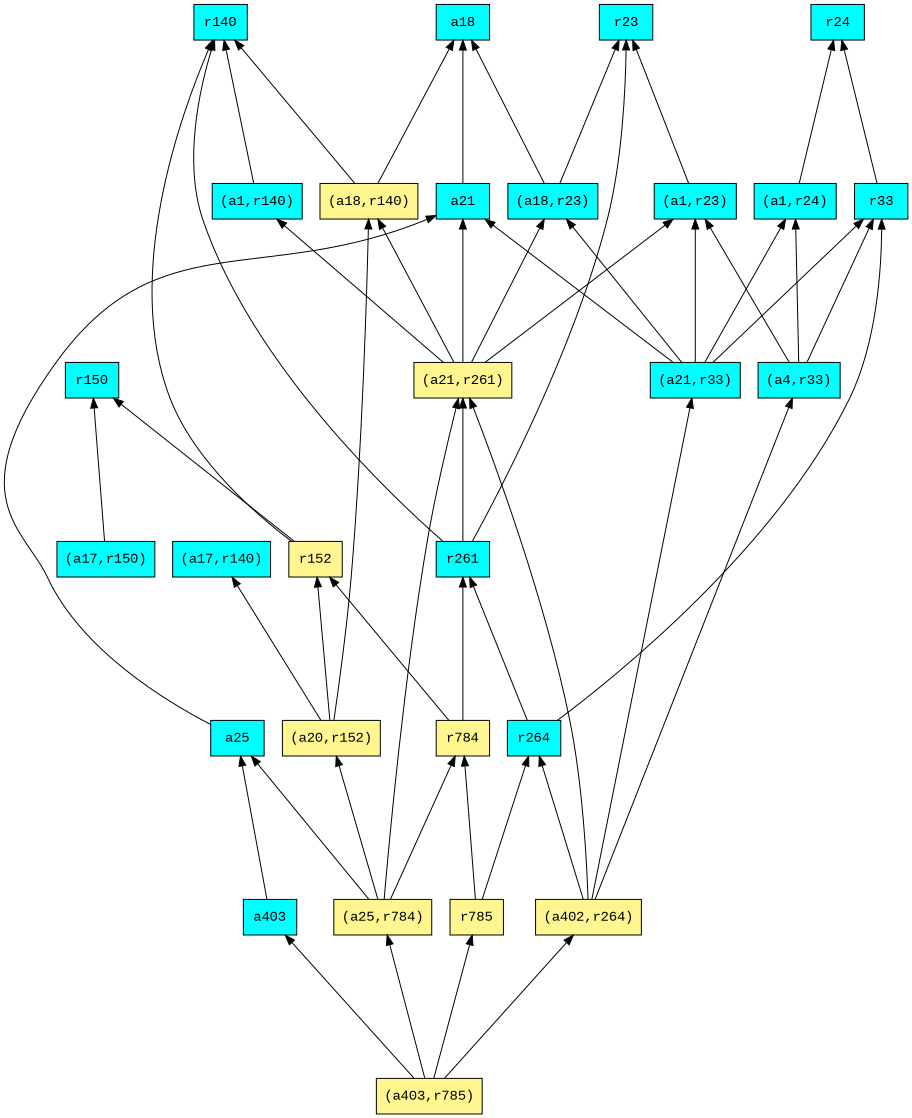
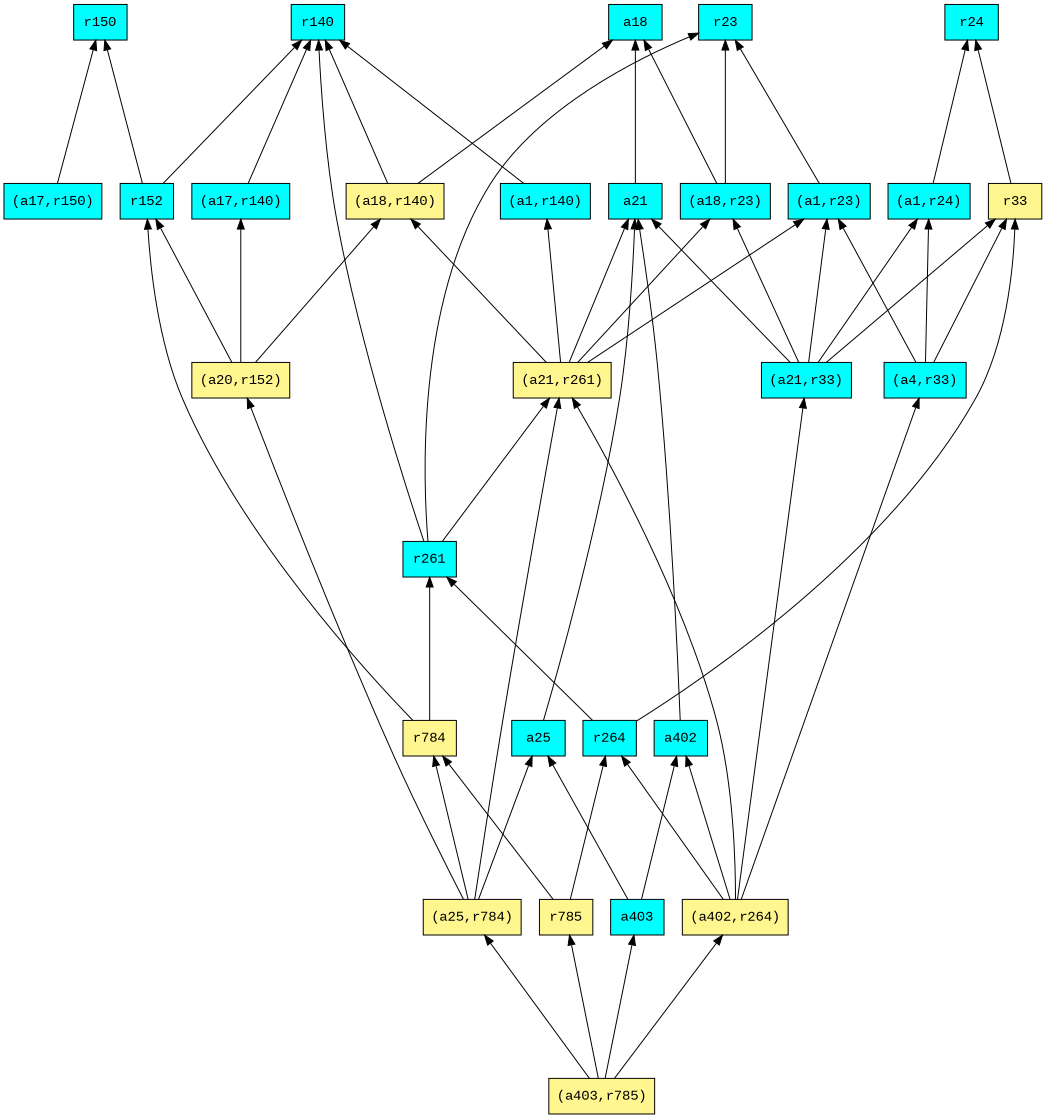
none -> (277, 116)
(881, 201) -> (1015, 201)
(316, 559) -> (147, 201)
none -> (681, 738)
